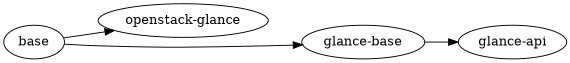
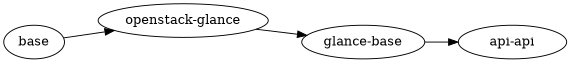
(512, 42) -> (512, 42)
(179, 47) -> (277, 32)
